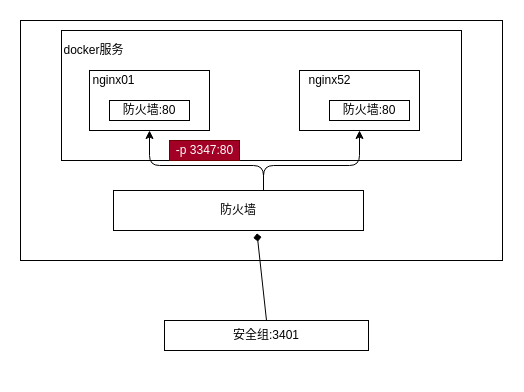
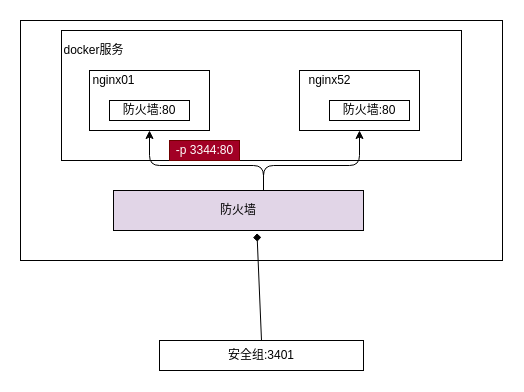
(205, 151) -> (205, 151)
(239, 211) -> (239, 211)
(267, 336) -> (262, 356)
